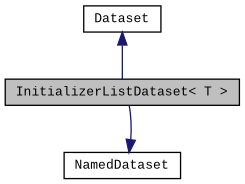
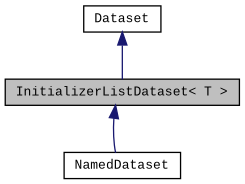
(131, 122) -> (114, 136)
